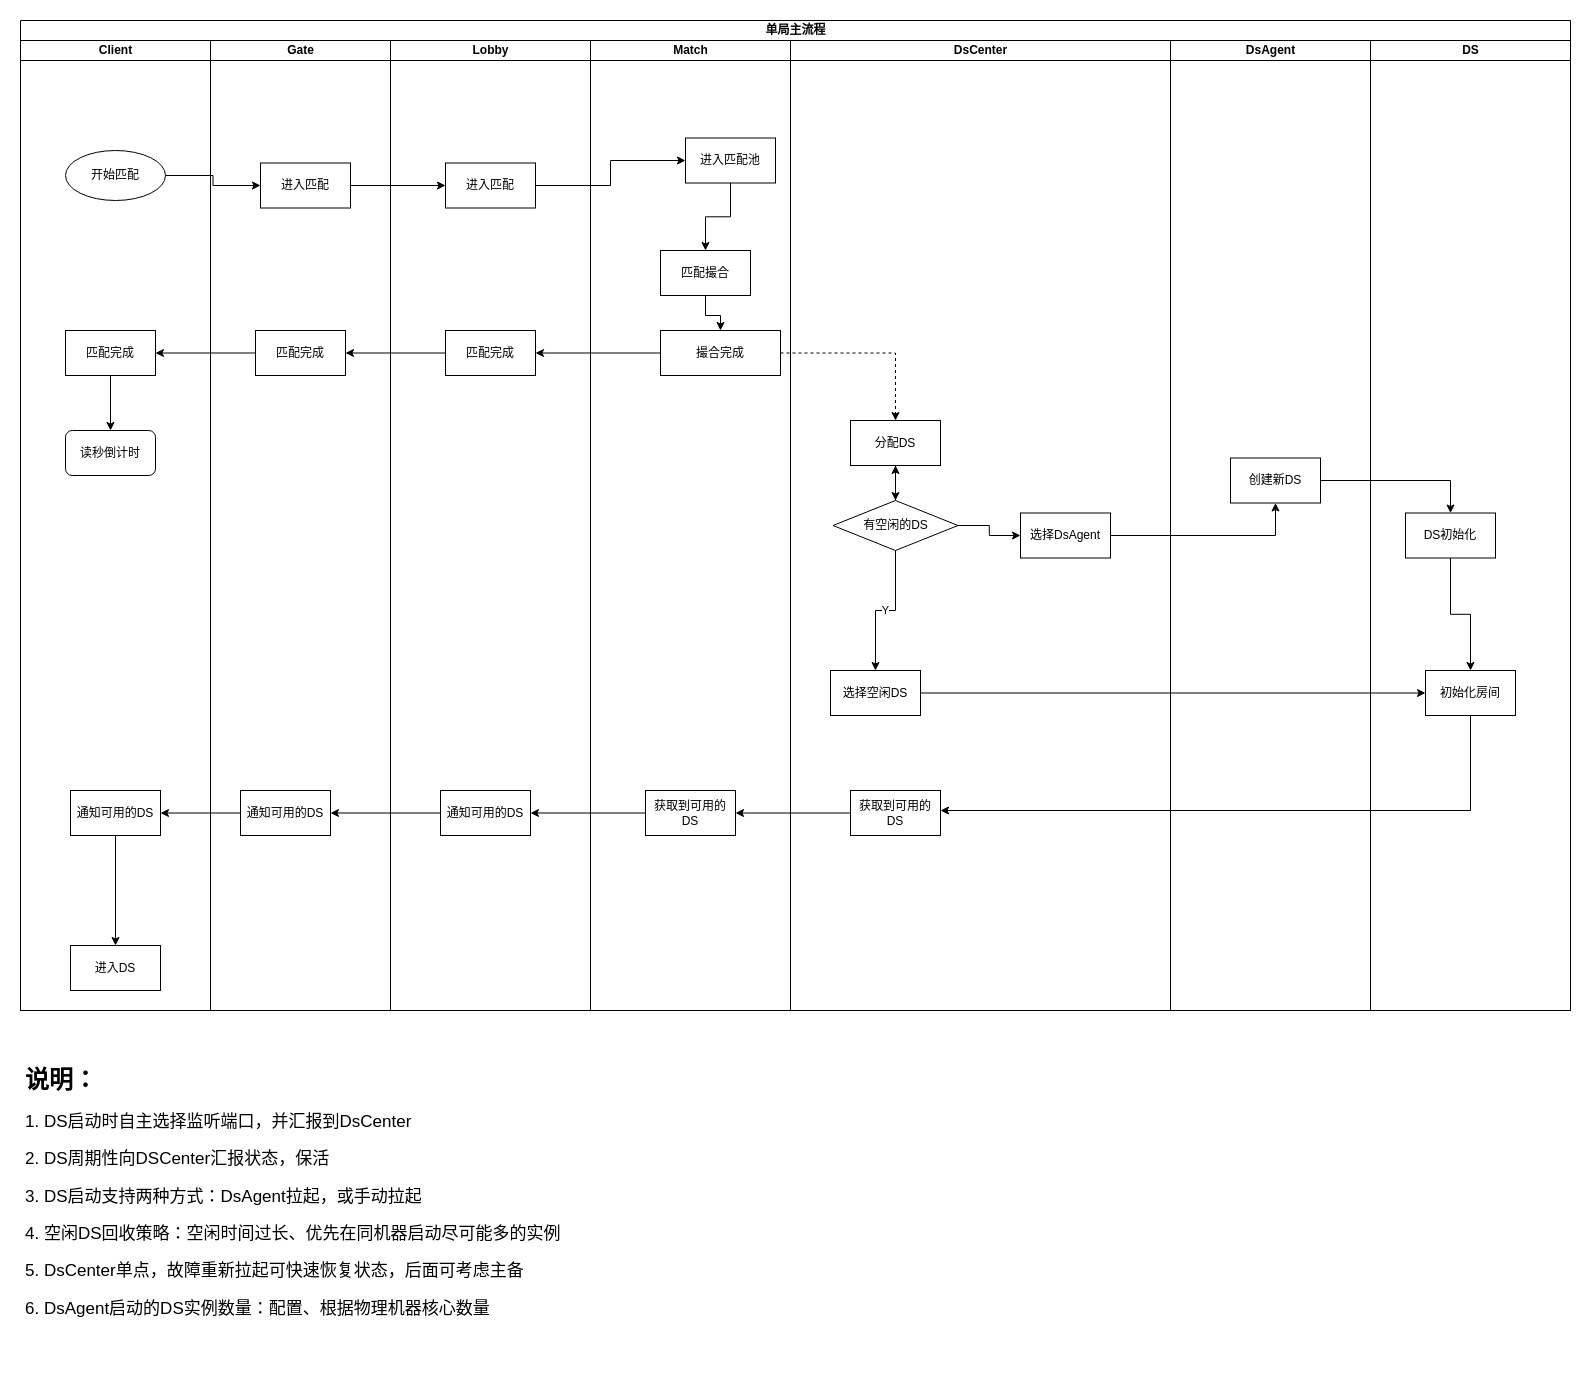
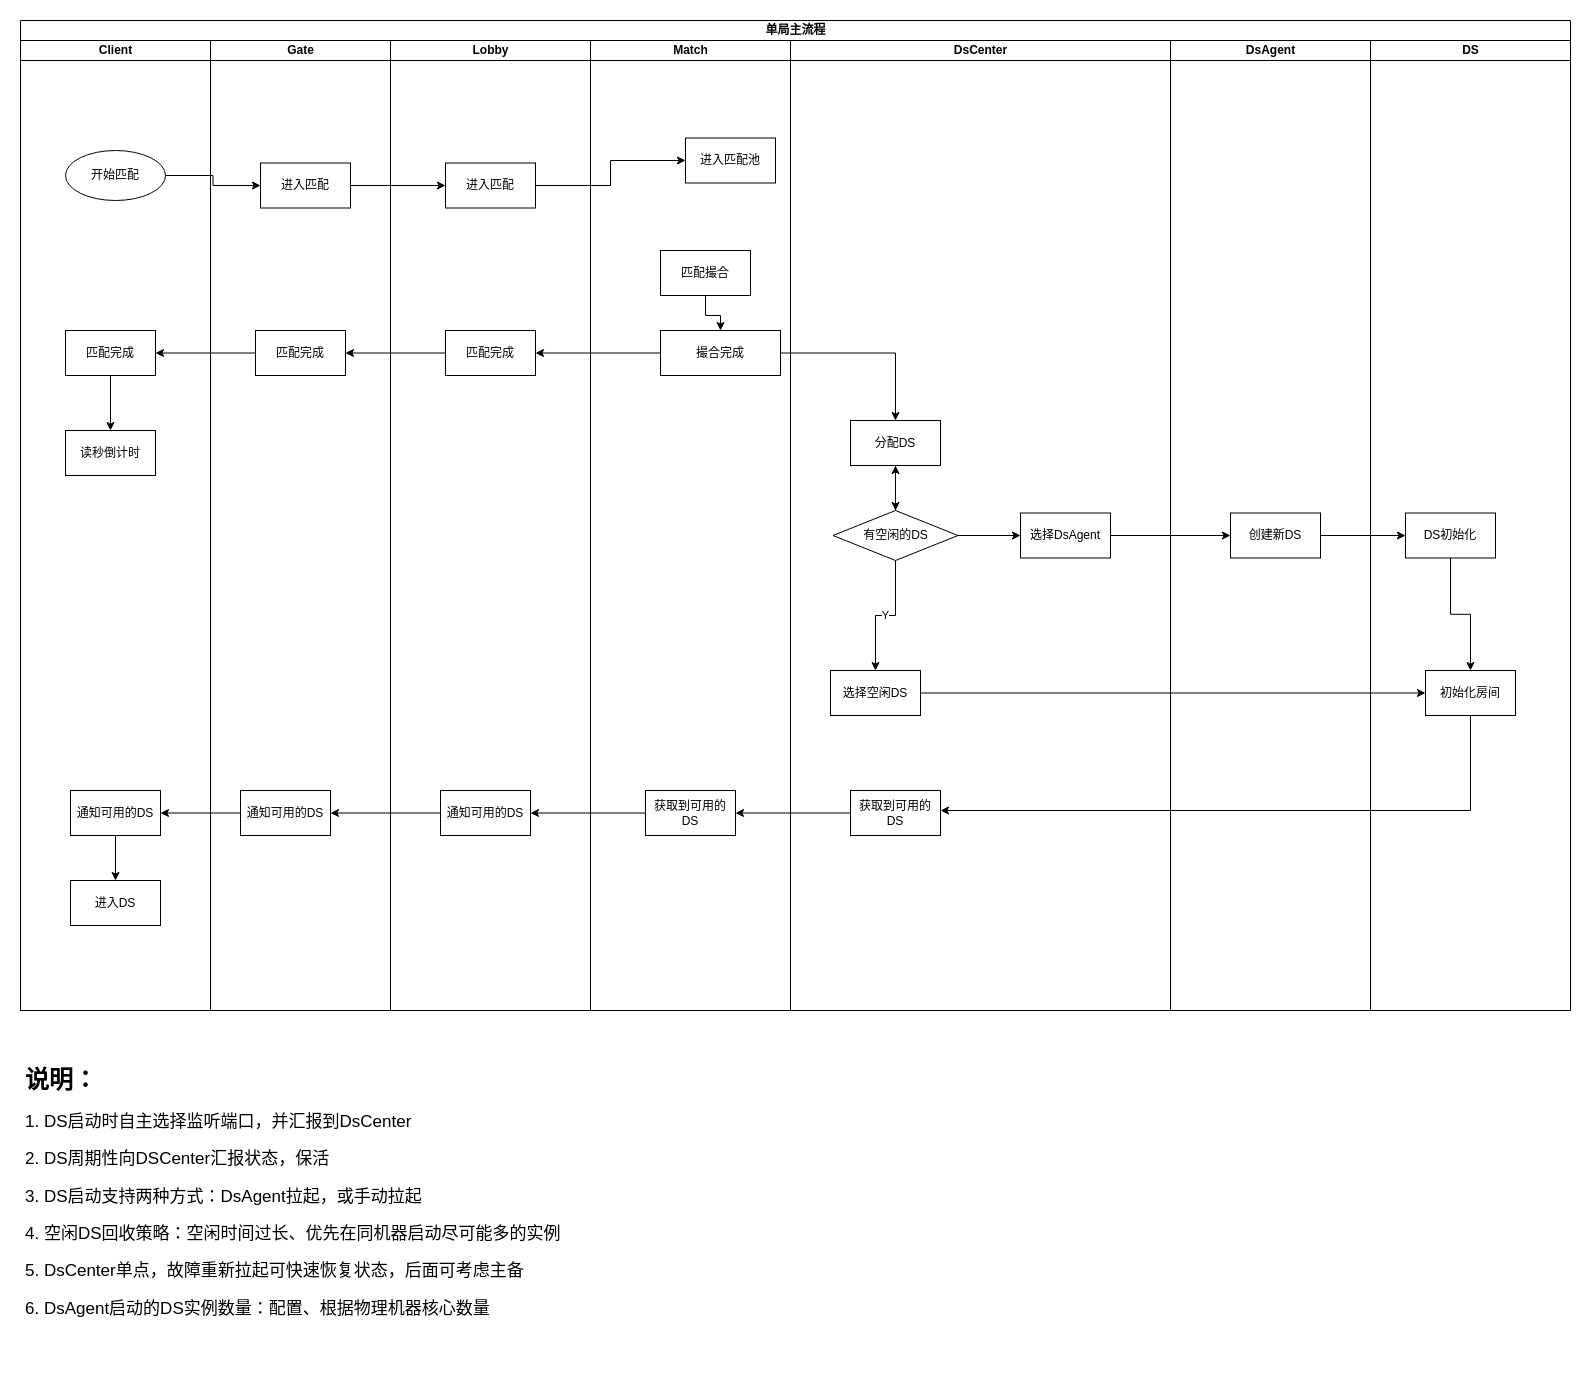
(722, 217) -> none
(869, 353) -> (869, 353)
(111, 453) -> (111, 453)
(1276, 481) -> (1276, 536)
(896, 526) -> (896, 536)
(116, 968) -> (116, 903)
